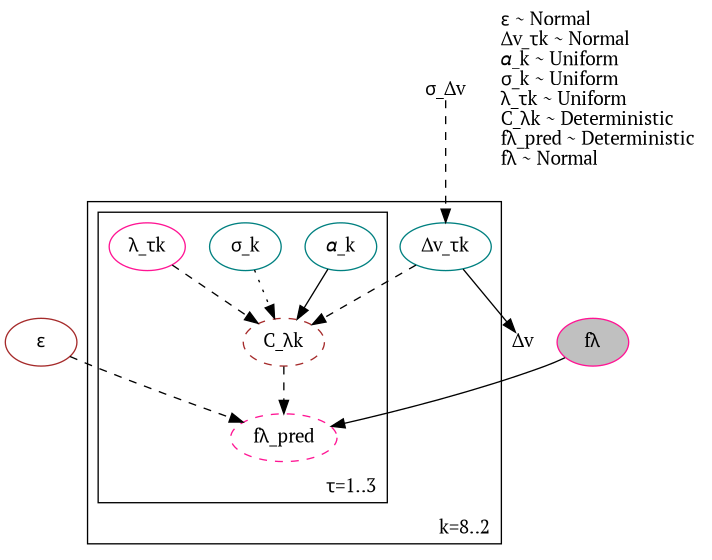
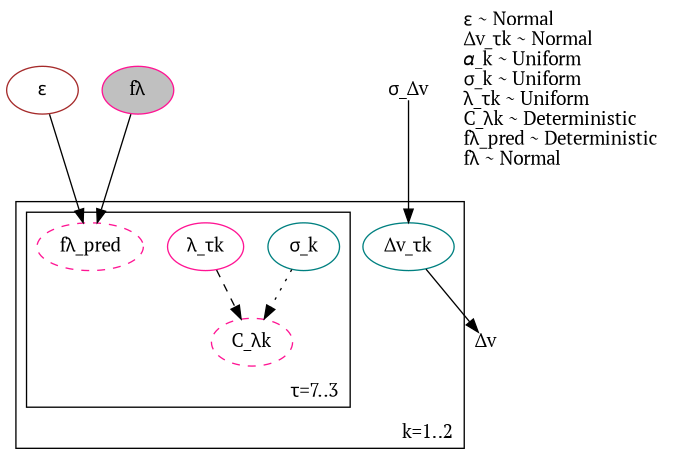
(446, 155) -> (409, 155)
(341, 247) -> none
(370, 291) -> none
(284, 342) -> (252, 342)
(284, 383) -> none
(150, 388) -> (64, 162)
(351, 487) -> (315, 392)
(465, 529) -> (428, 433)
